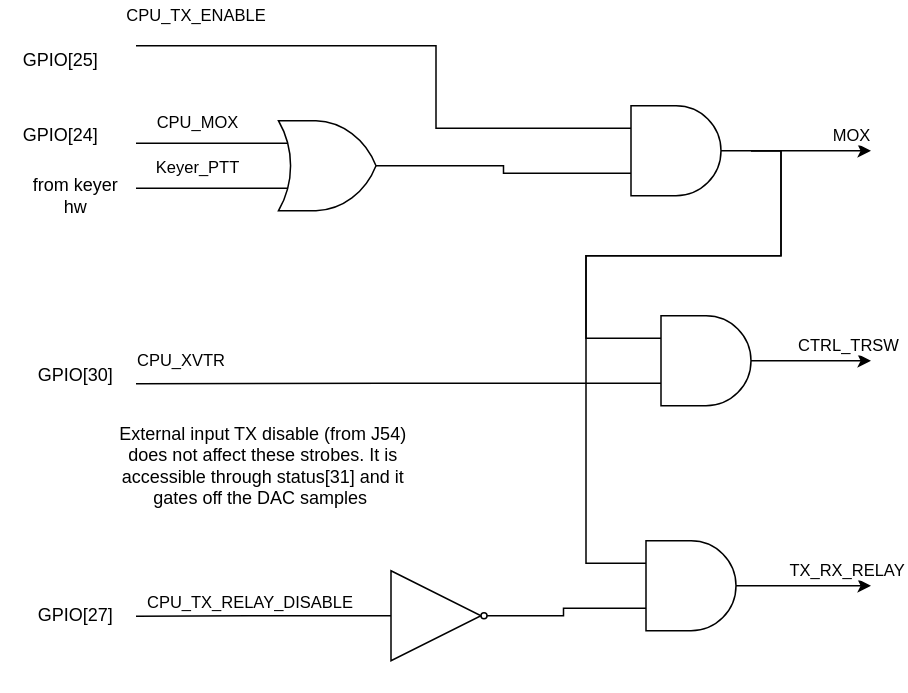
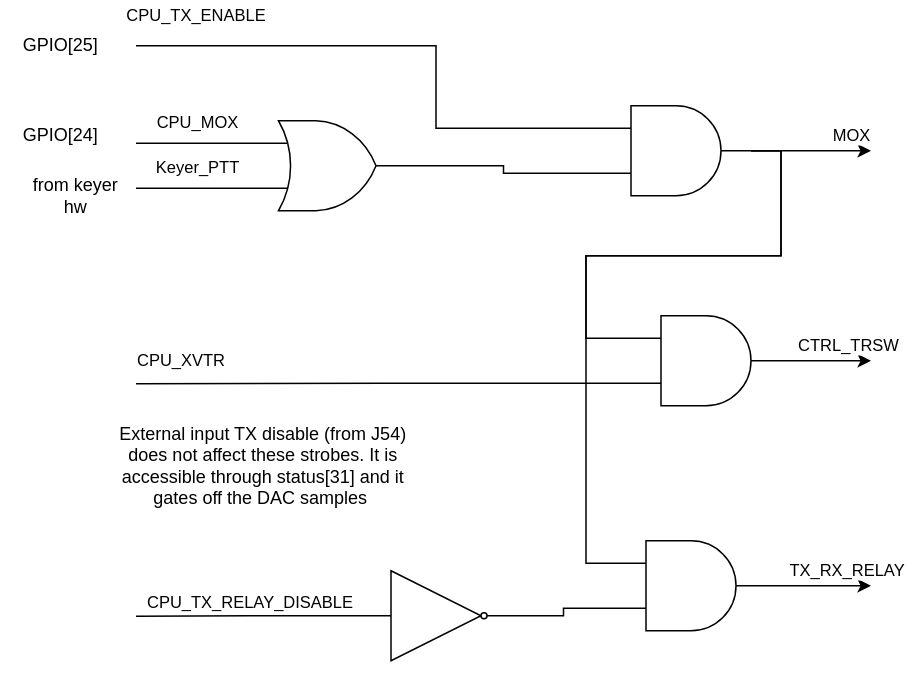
(61, 61) -> (61, 46)
(76, 376) -> none
(76, 616) -> none
